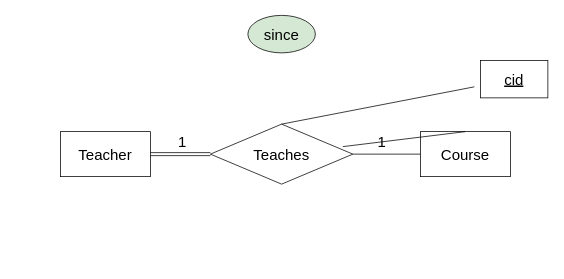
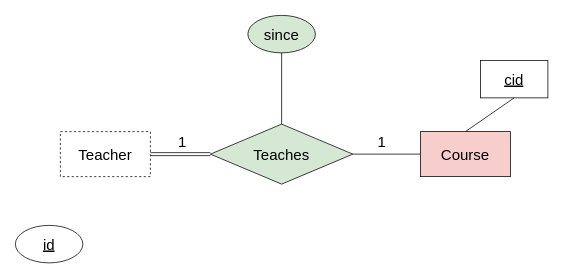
(378, 105) -> (282, 89)
(405, 139) -> (489, 115)
(105, 154) -> (105, 154)
(282, 154) -> (282, 154)
(465, 154) -> (465, 154)
none -> (49, 244)
